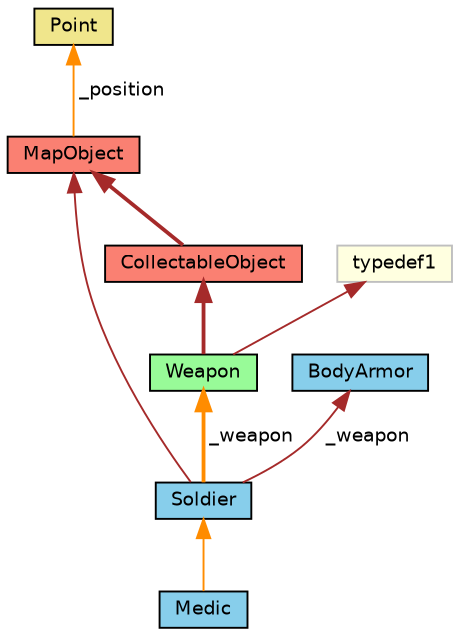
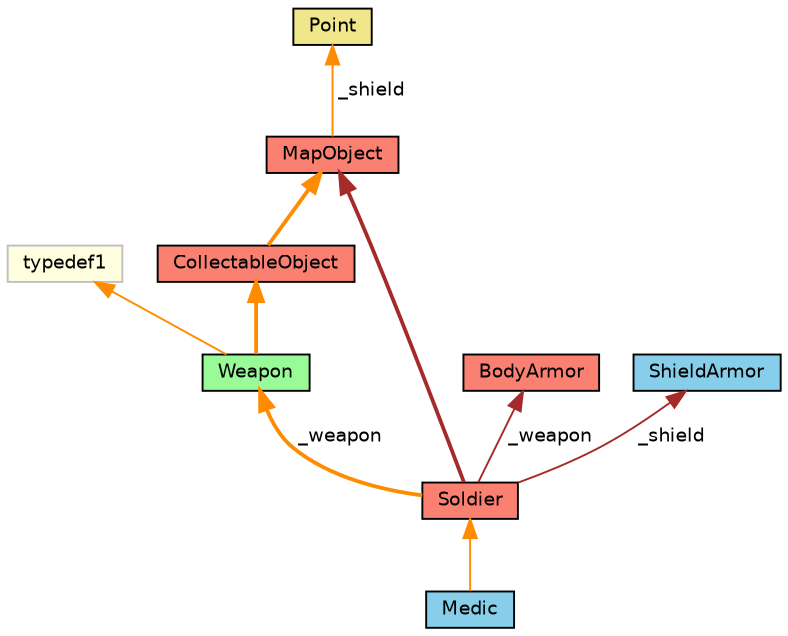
(119, 91) -> (369, 91)
(146, 215) -> (289, 217)
(291, 323) -> (169, 323)
(204, 328) -> (256, 328)
(110, 346) -> (407, 336)
(360, 373) -> (531, 373)
none -> (707, 373)
(204, 501) -> (470, 501)
